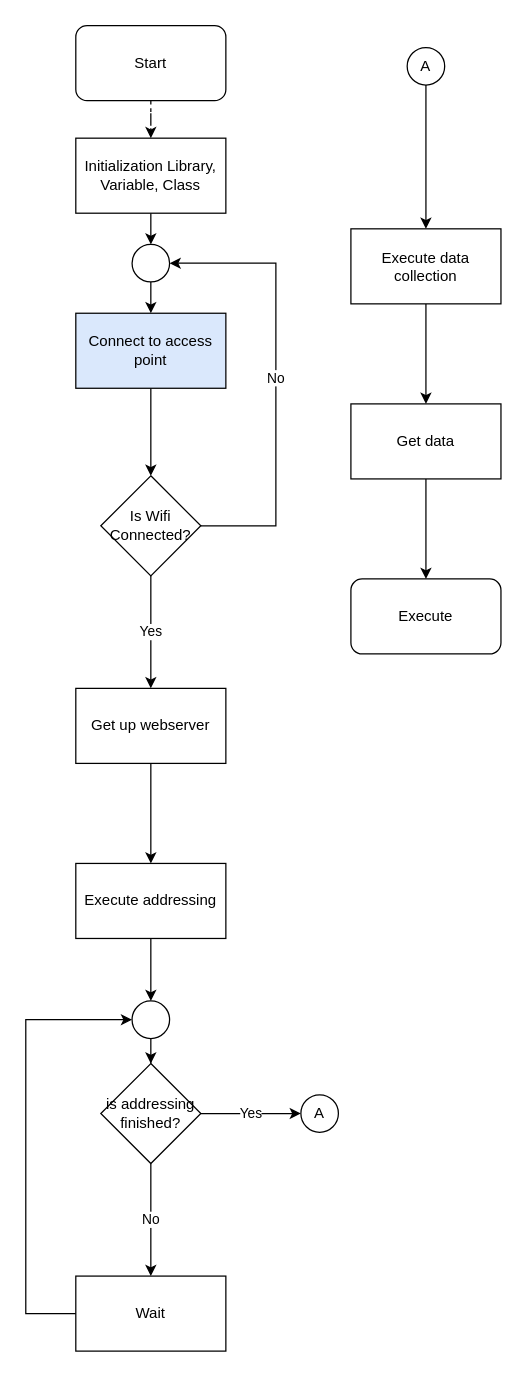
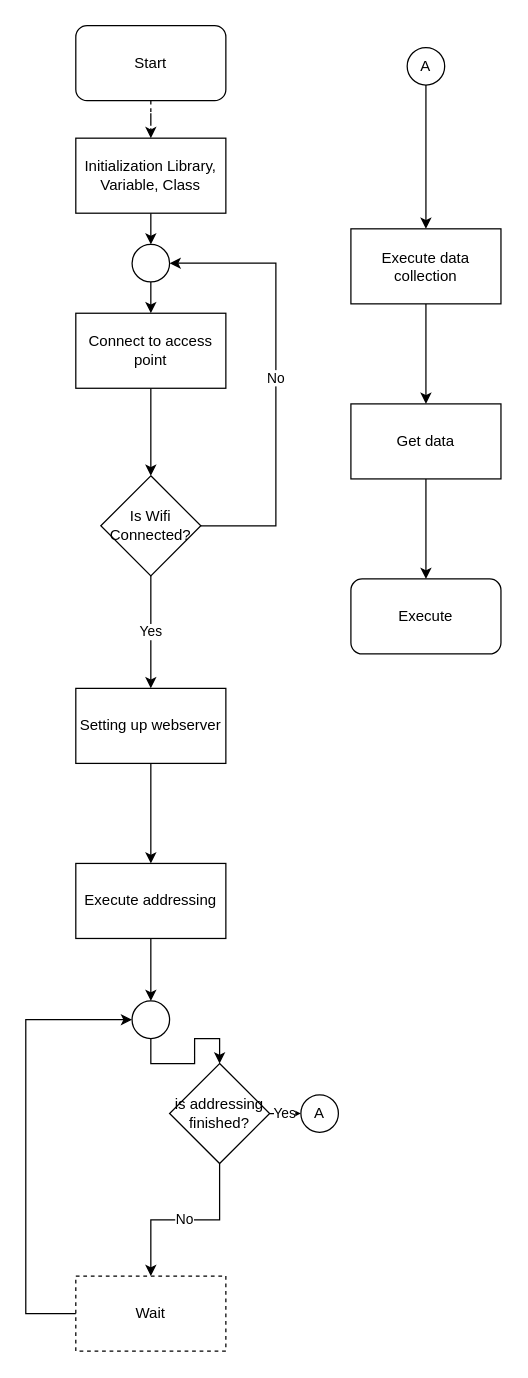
(151, 351) -> (151, 351)
(151, 726) -> (151, 726)
(151, 1113) -> (219, 1113)
(151, 1313) -> (151, 1313)
